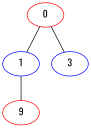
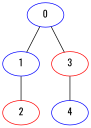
(46, 15) -> (46, 15)
(70, 64) -> (70, 64)
(21, 113) -> (21, 113)
none -> (70, 113)
